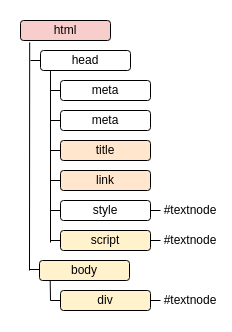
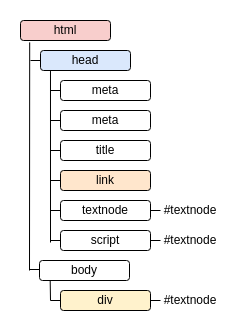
(86, 61) -> (86, 61)
(106, 151) -> (106, 151)
(106, 211) -> (106, 211)
(106, 241) -> (106, 241)
(85, 271) -> (85, 271)
